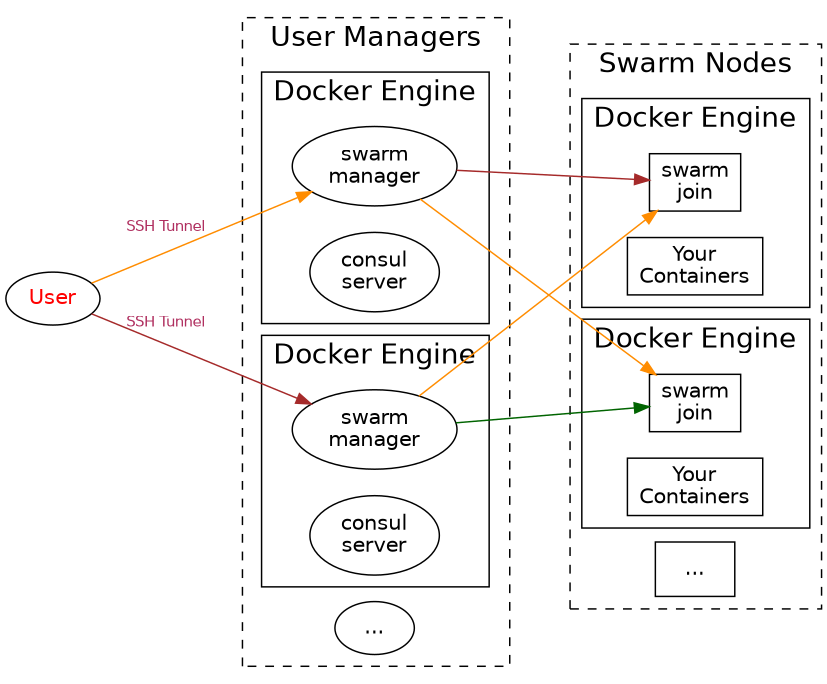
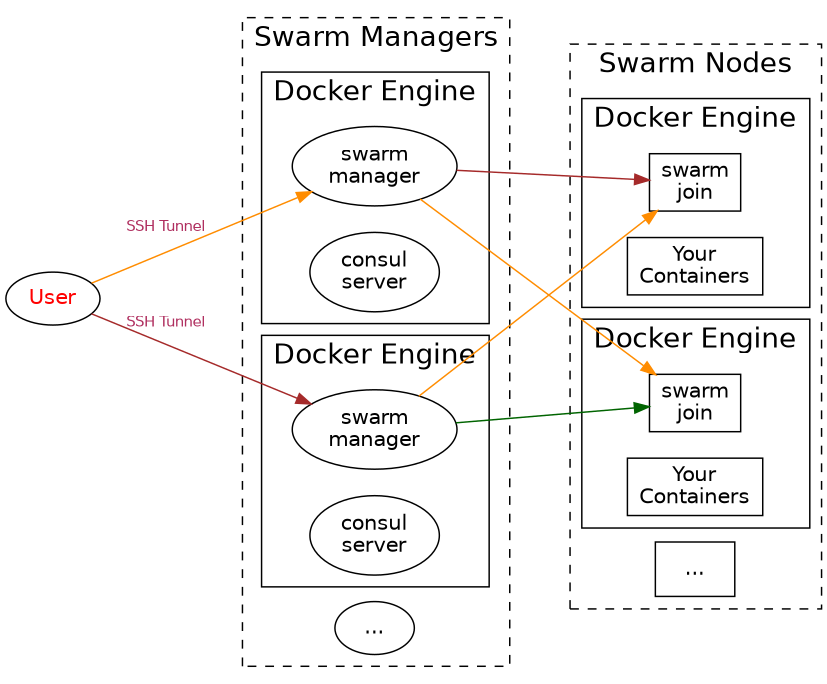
(376, 39) -> (376, 39)
